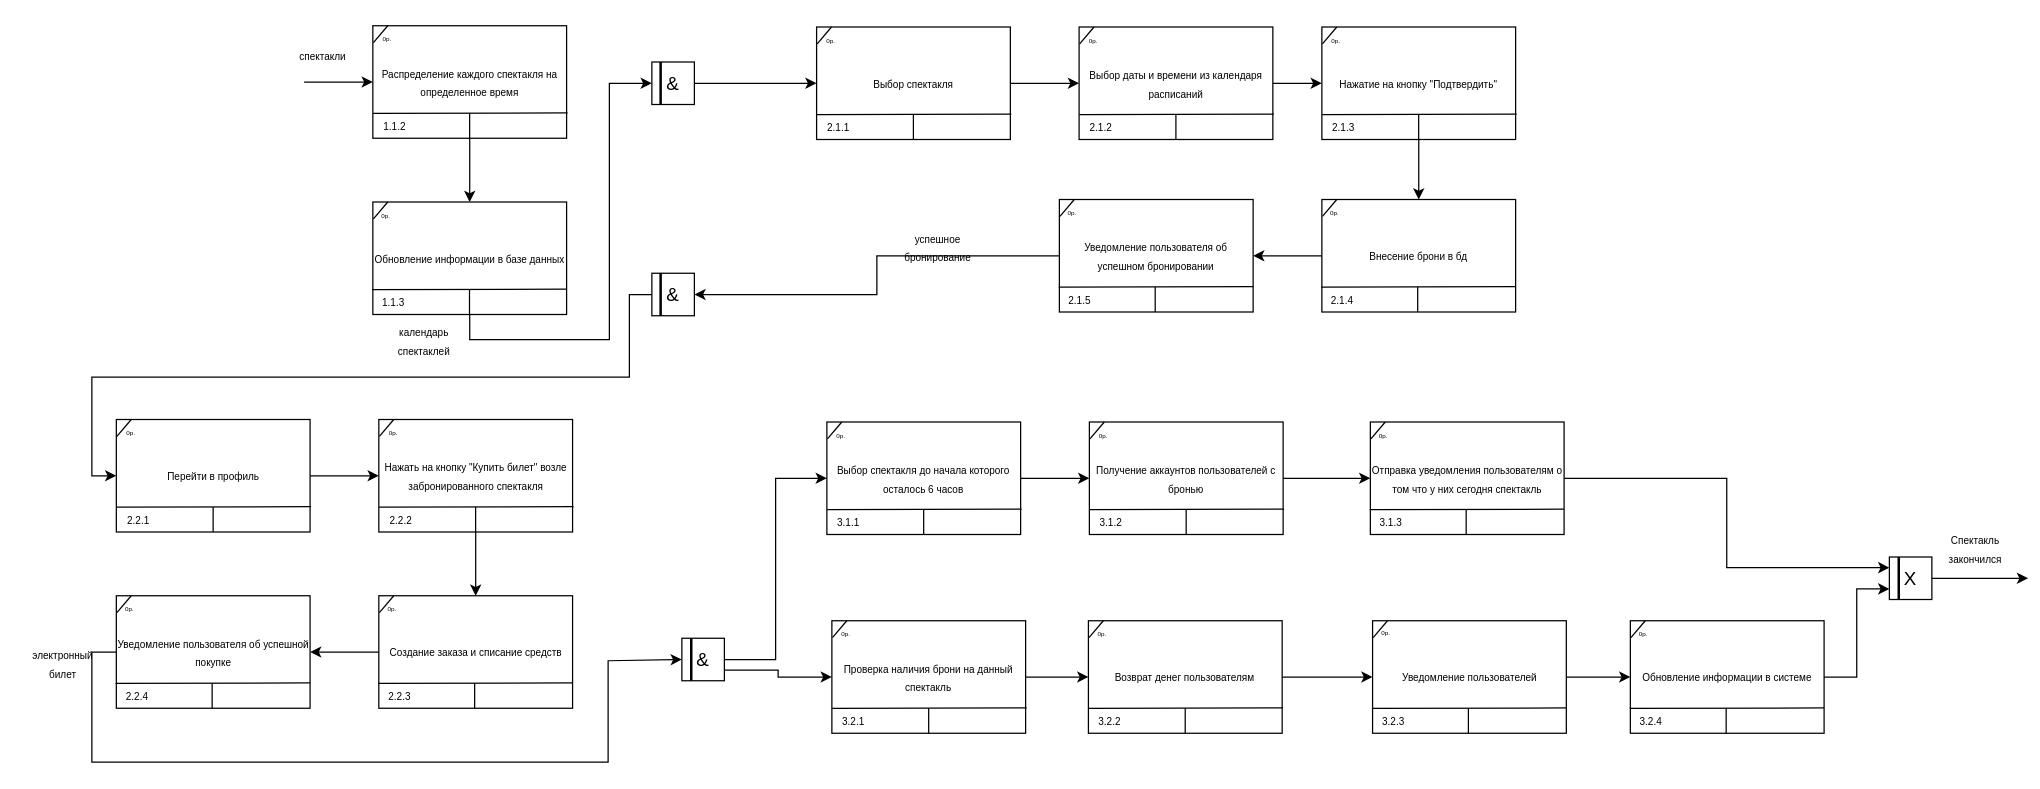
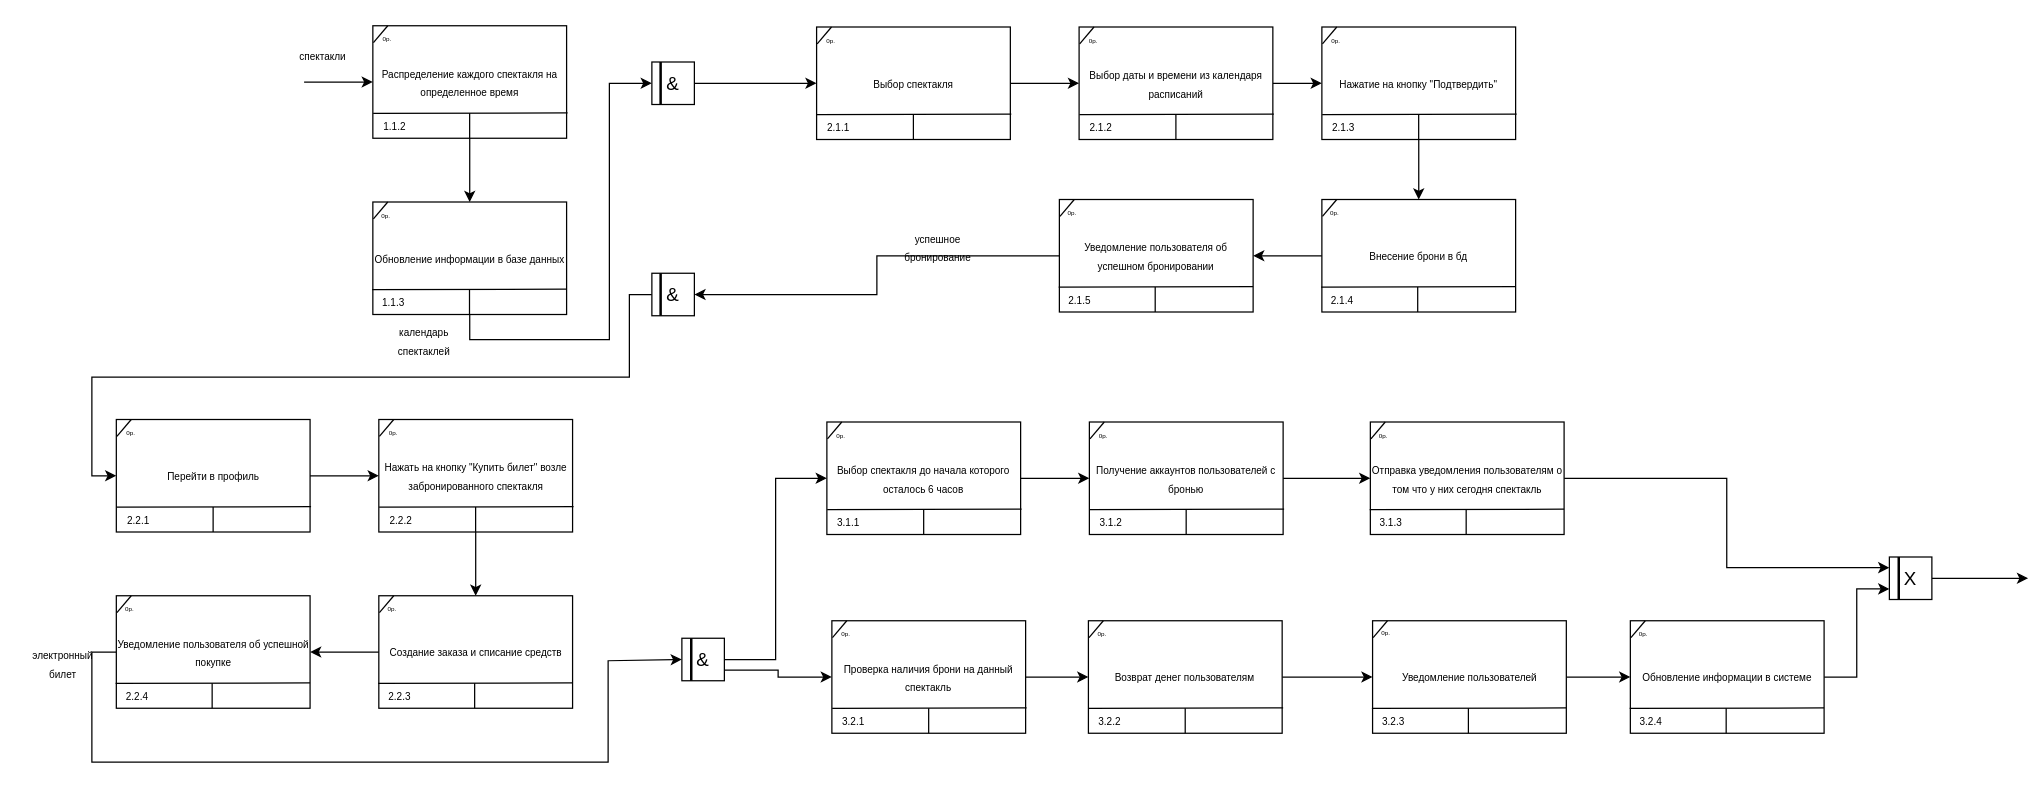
(1976, 548) -> none
